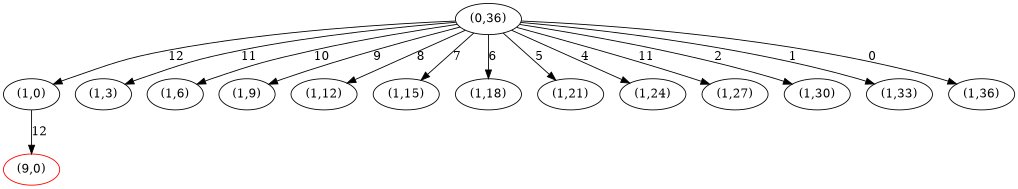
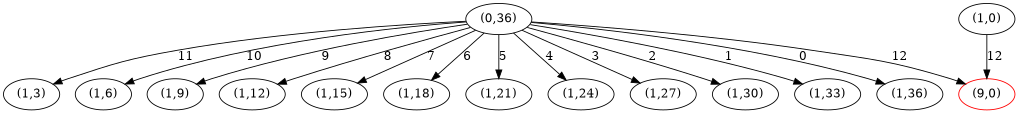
(256, 37) -> (746, 41)
(646, 57) -> (596, 57)
